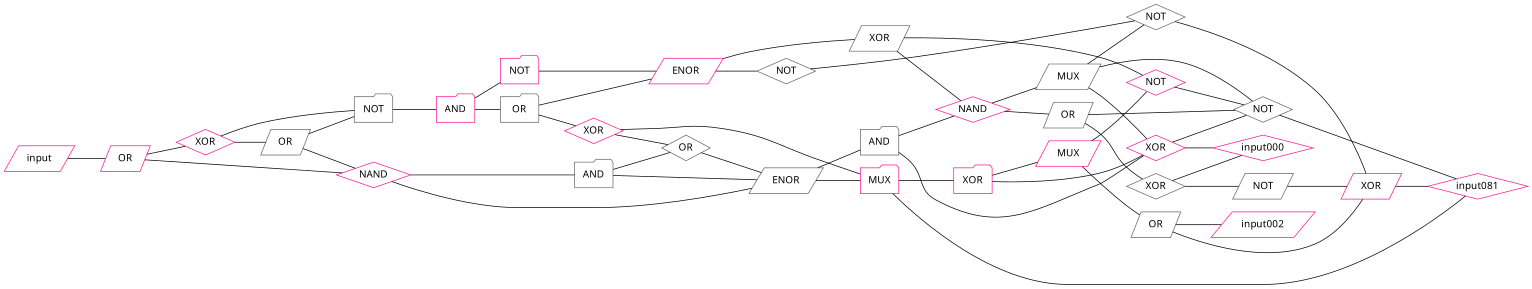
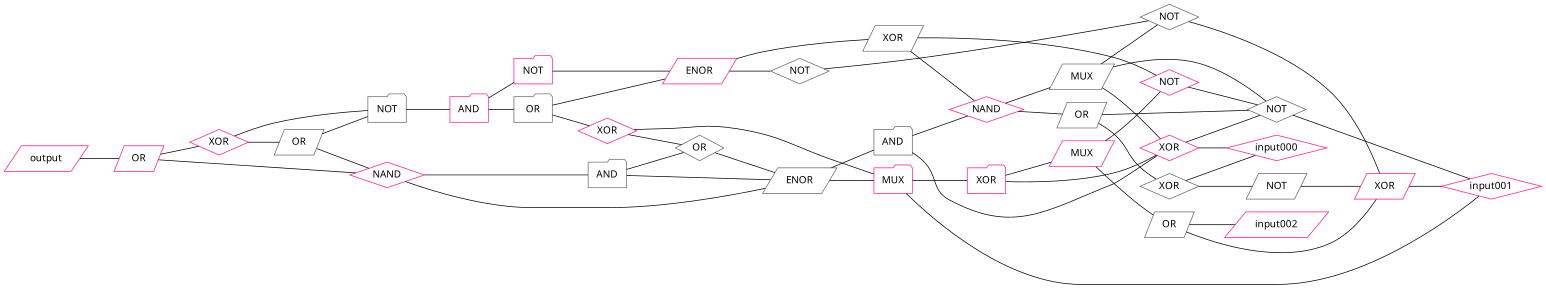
(40, 159) -> (46, 159)
(1478, 186) -> (1491, 186)
